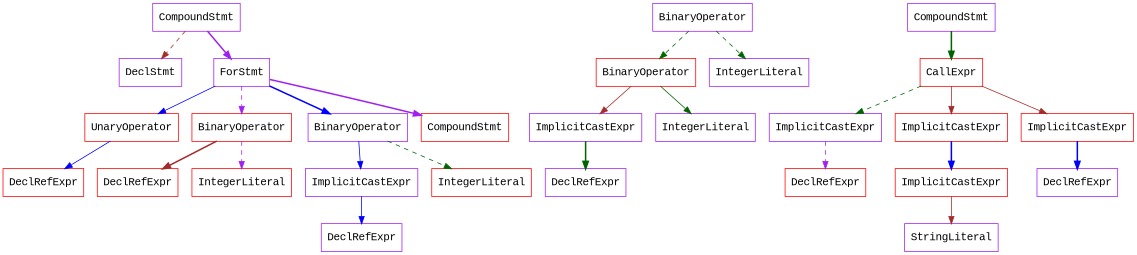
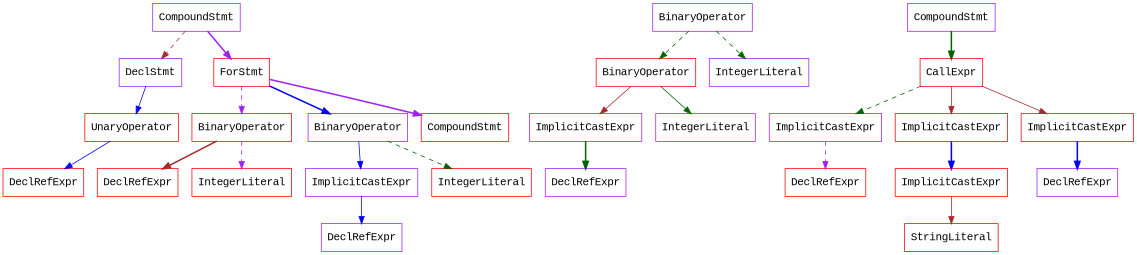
(242, 72) -> (242, 72)
(190, 98) -> (142, 96)
(951, 238) -> (951, 238)
